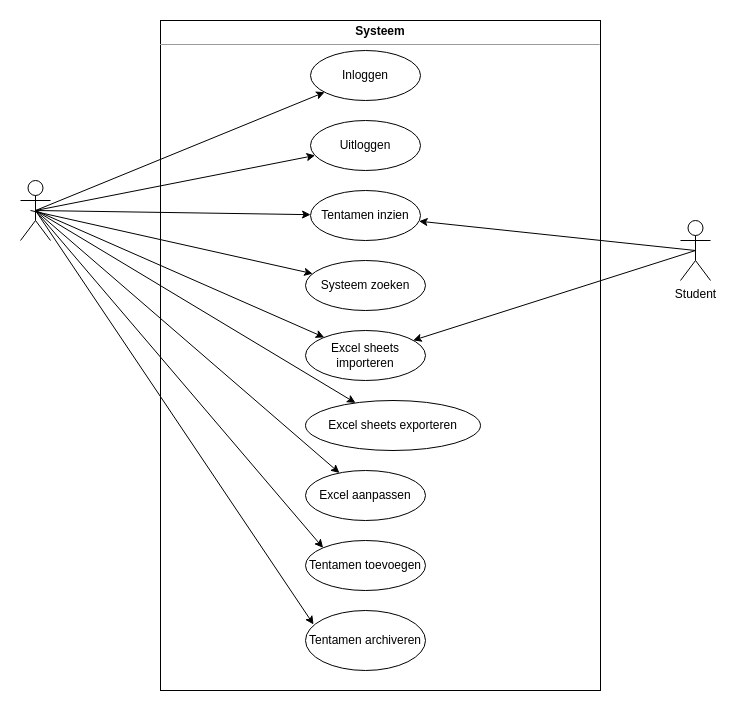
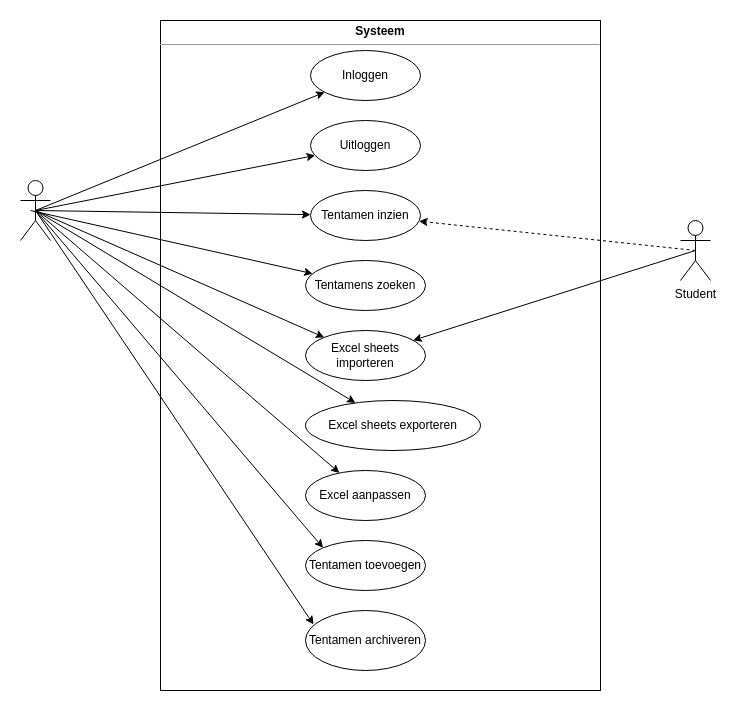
(558, 236) -> (558, 236)
(366, 286) -> (366, 286)
